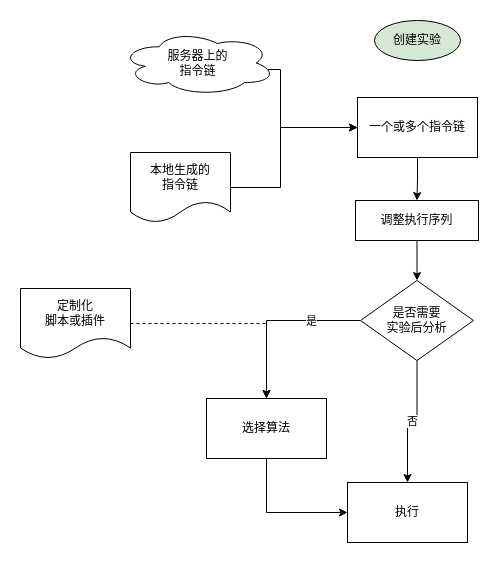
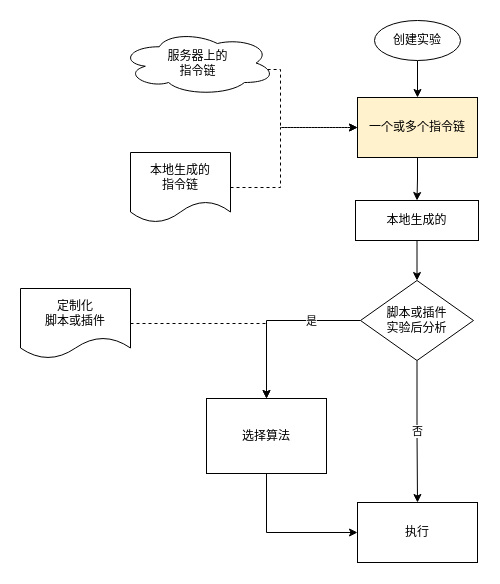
(418, 41) -> (418, 41)
none -> (418, 79)
(281, 92) -> (281, 92)
(418, 128) -> (418, 128)
(281, 184) -> (281, 184)
(417, 221) -> (417, 221)
(417, 321) -> (417, 321)
(267, 429) -> (267, 436)
(408, 513) -> (418, 533)
